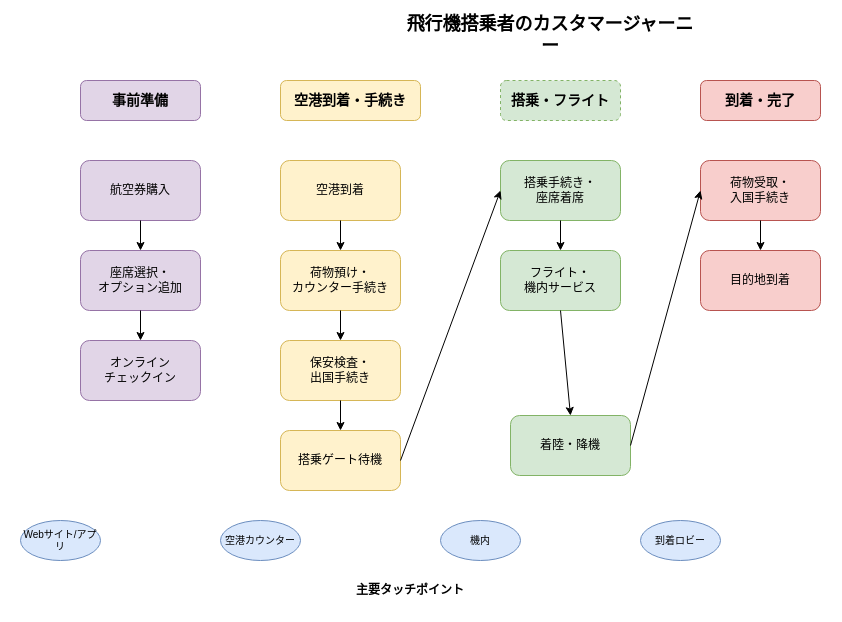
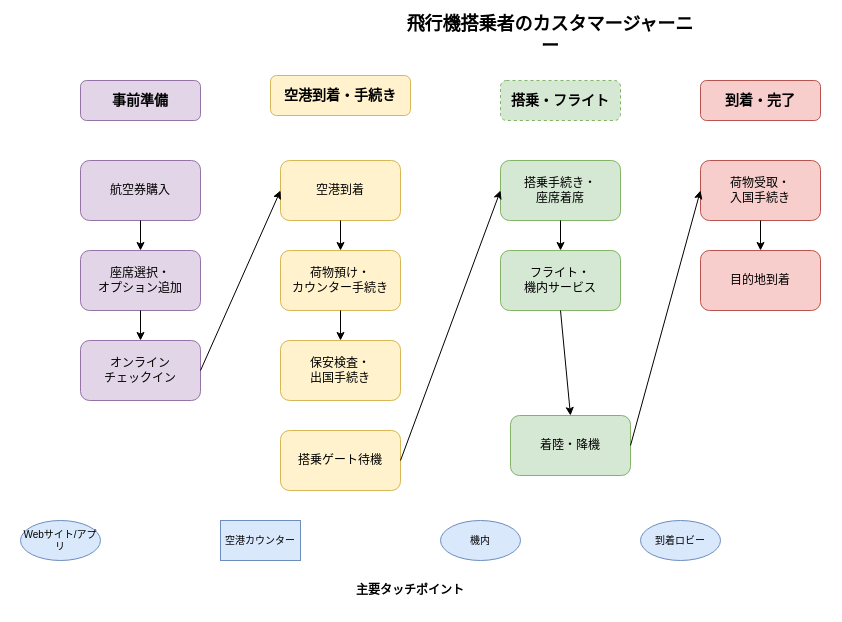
(351, 101) -> (341, 96)
none -> (239, 283)
(341, 412) -> none
(261, 541) -> (261, 541)
